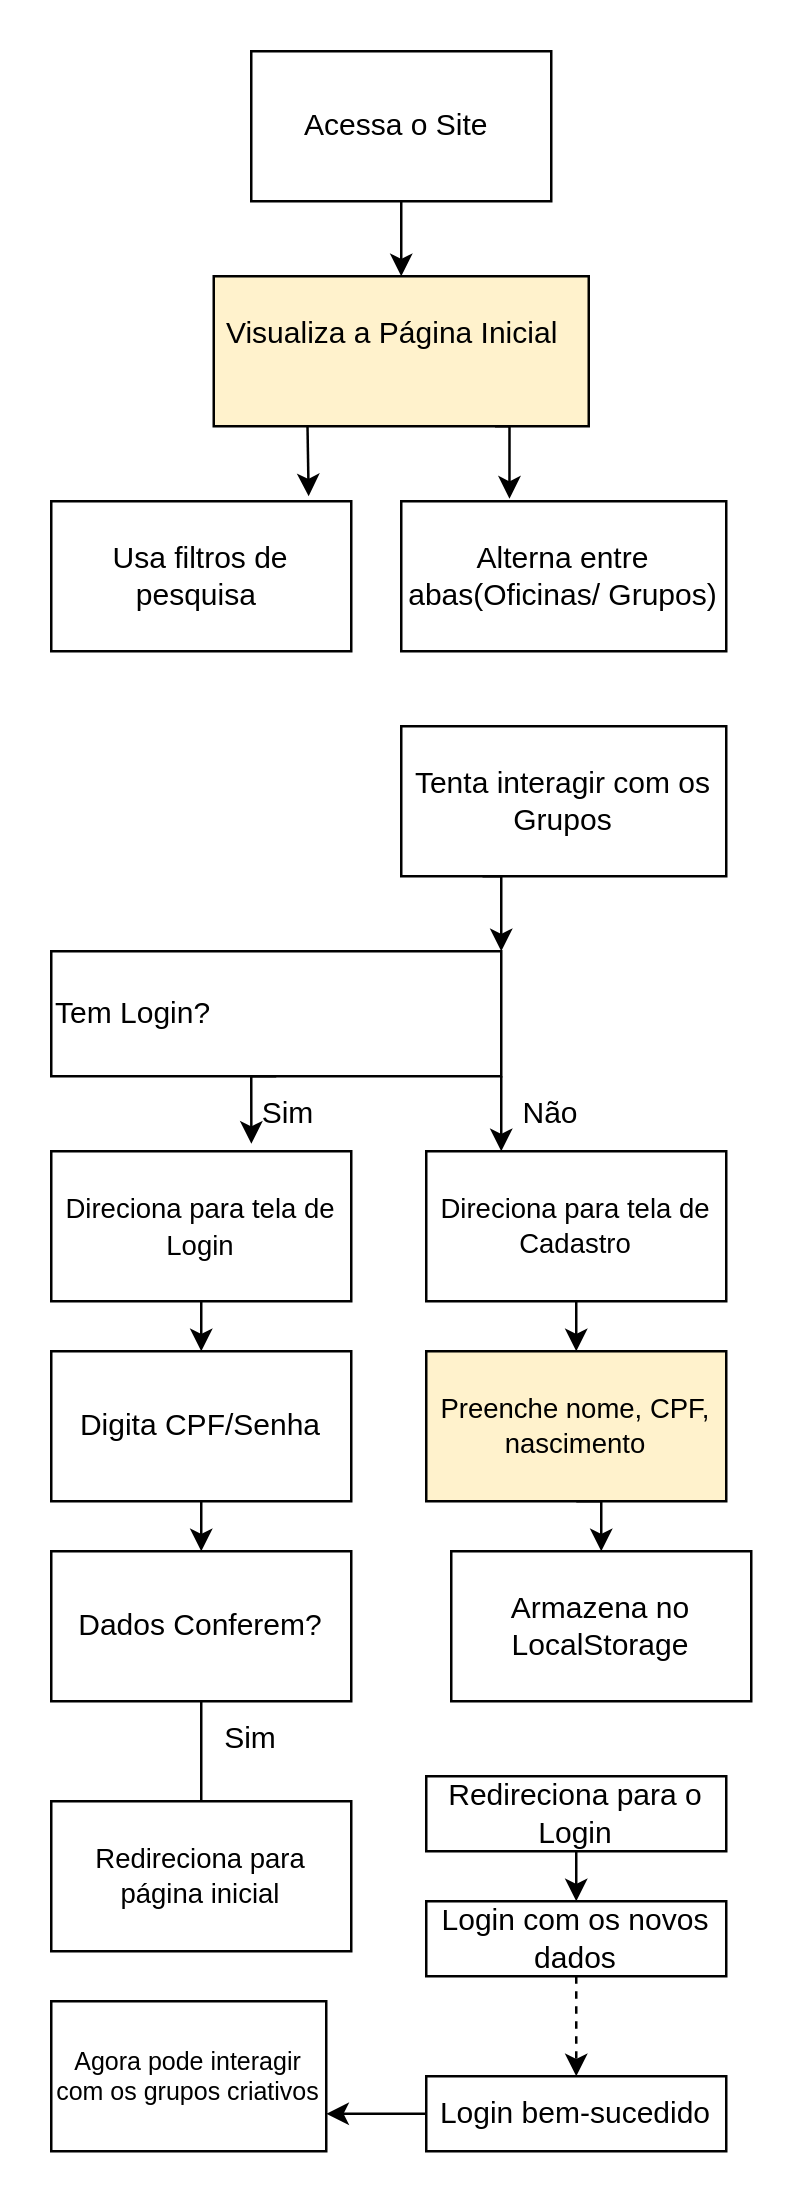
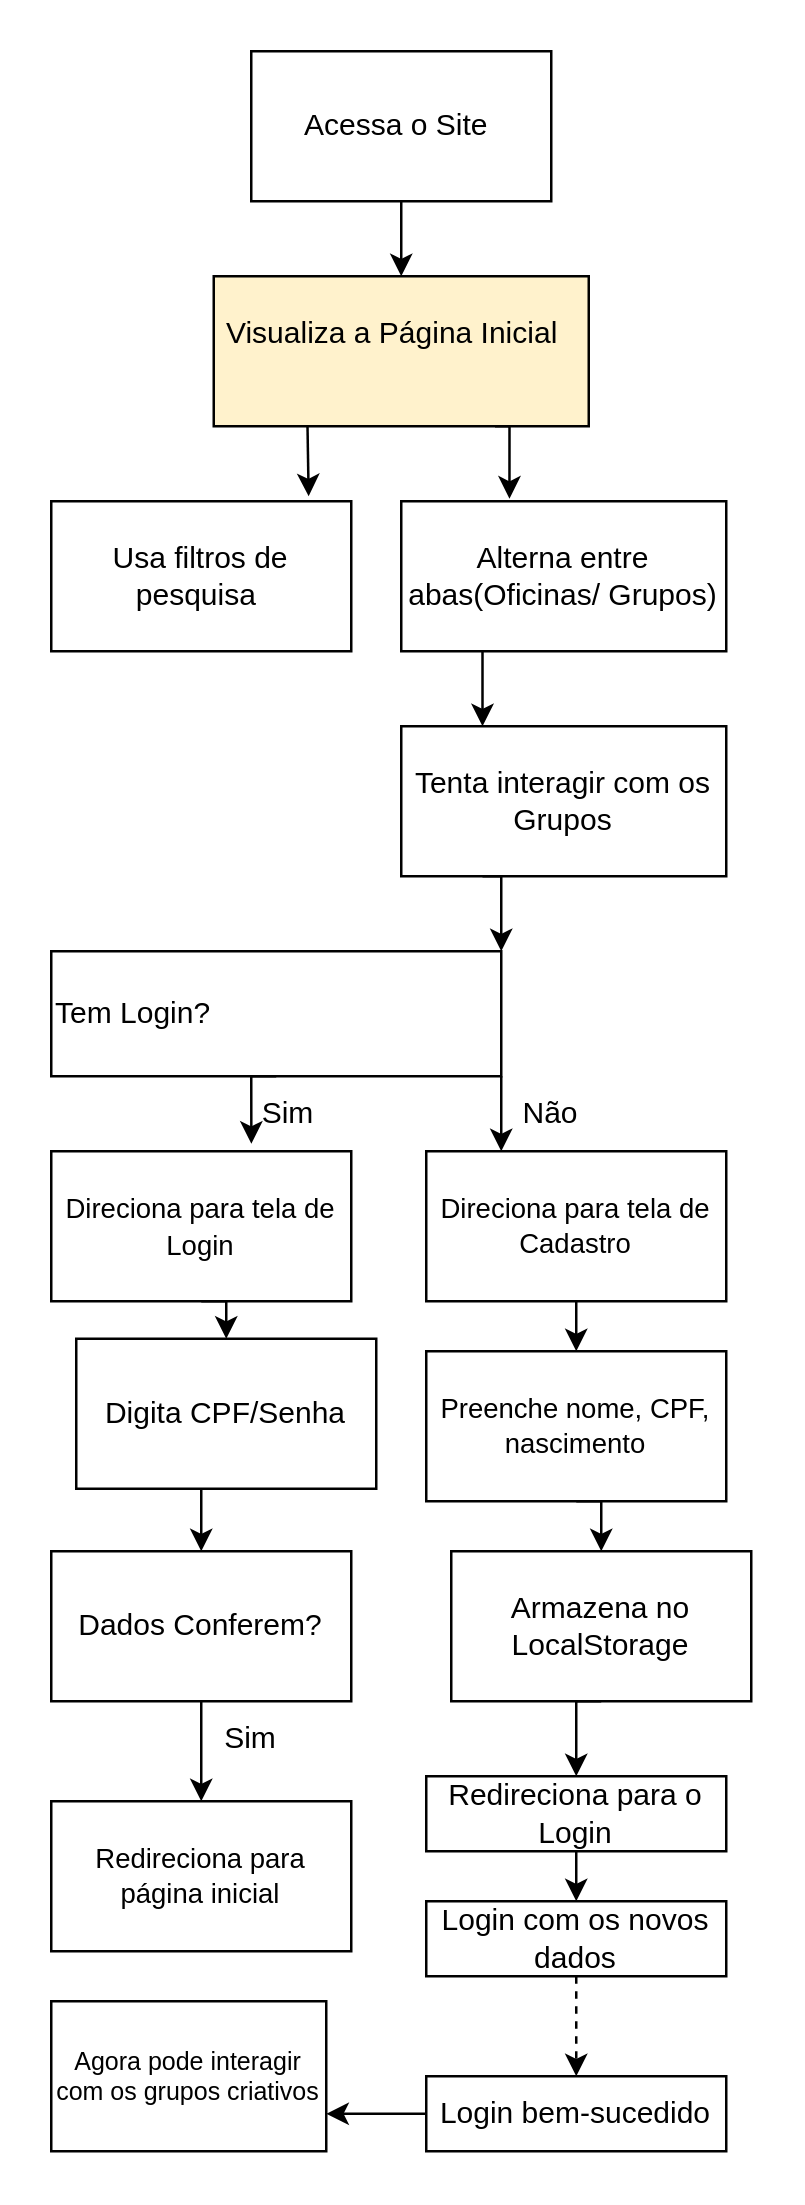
none -> (483, 680)
(201, 1426) -> (226, 1414)
(576, 1426) -> (576, 1426)
none -> (576, 1729)
(201, 1790) -> (201, 1783)
